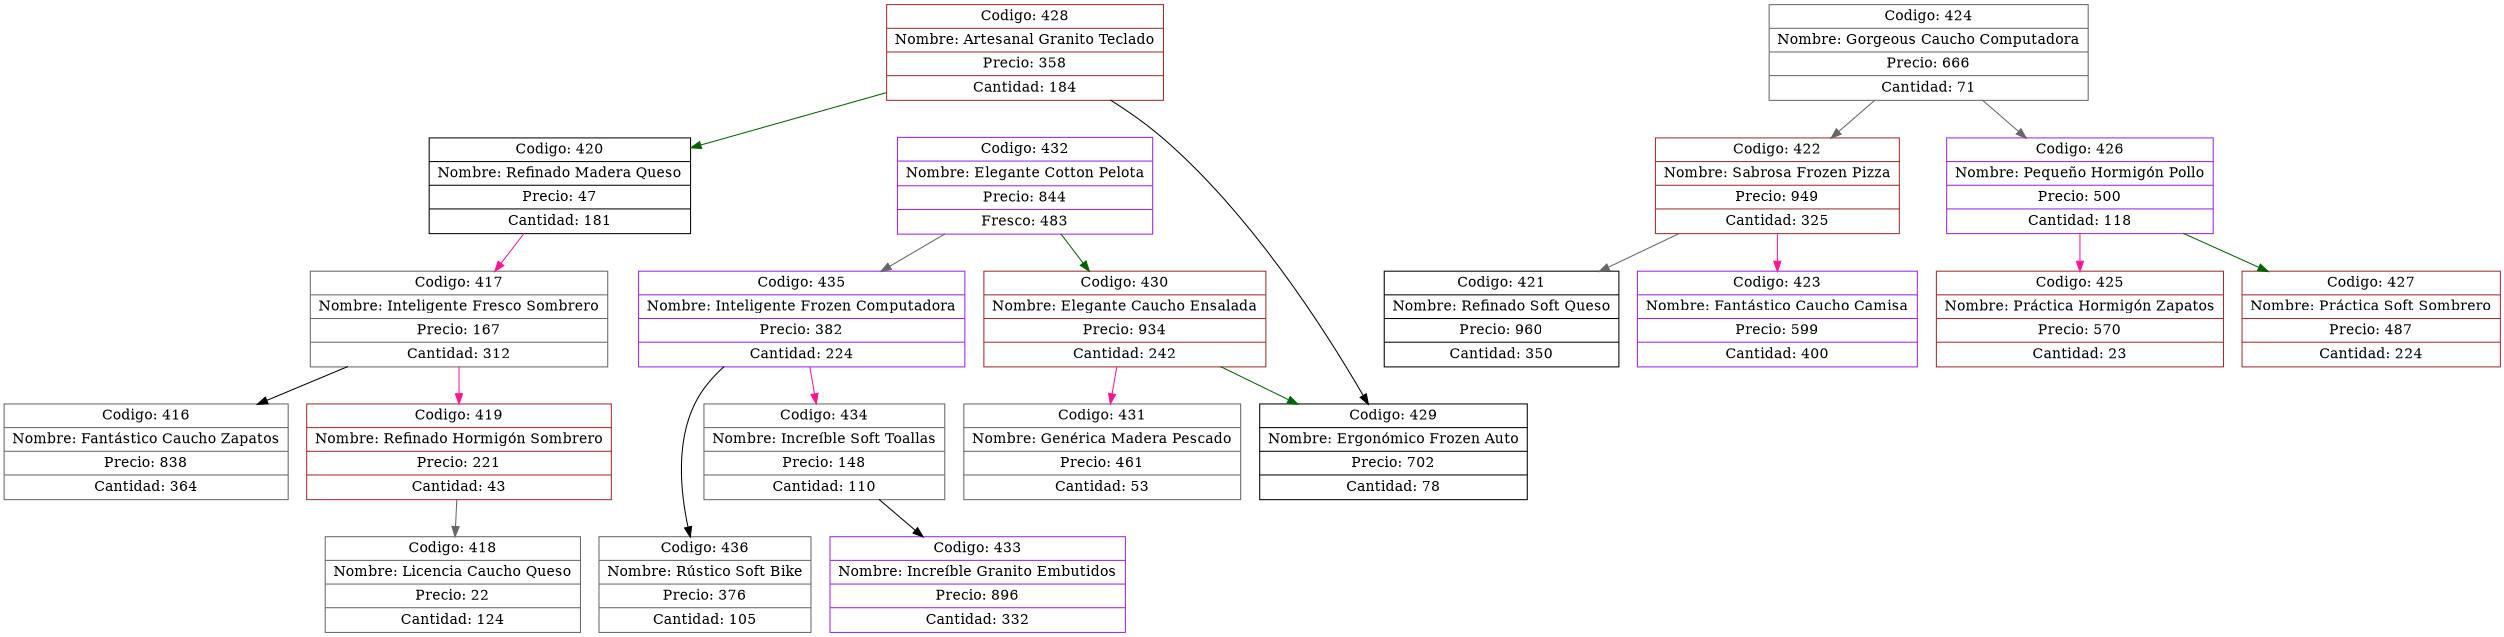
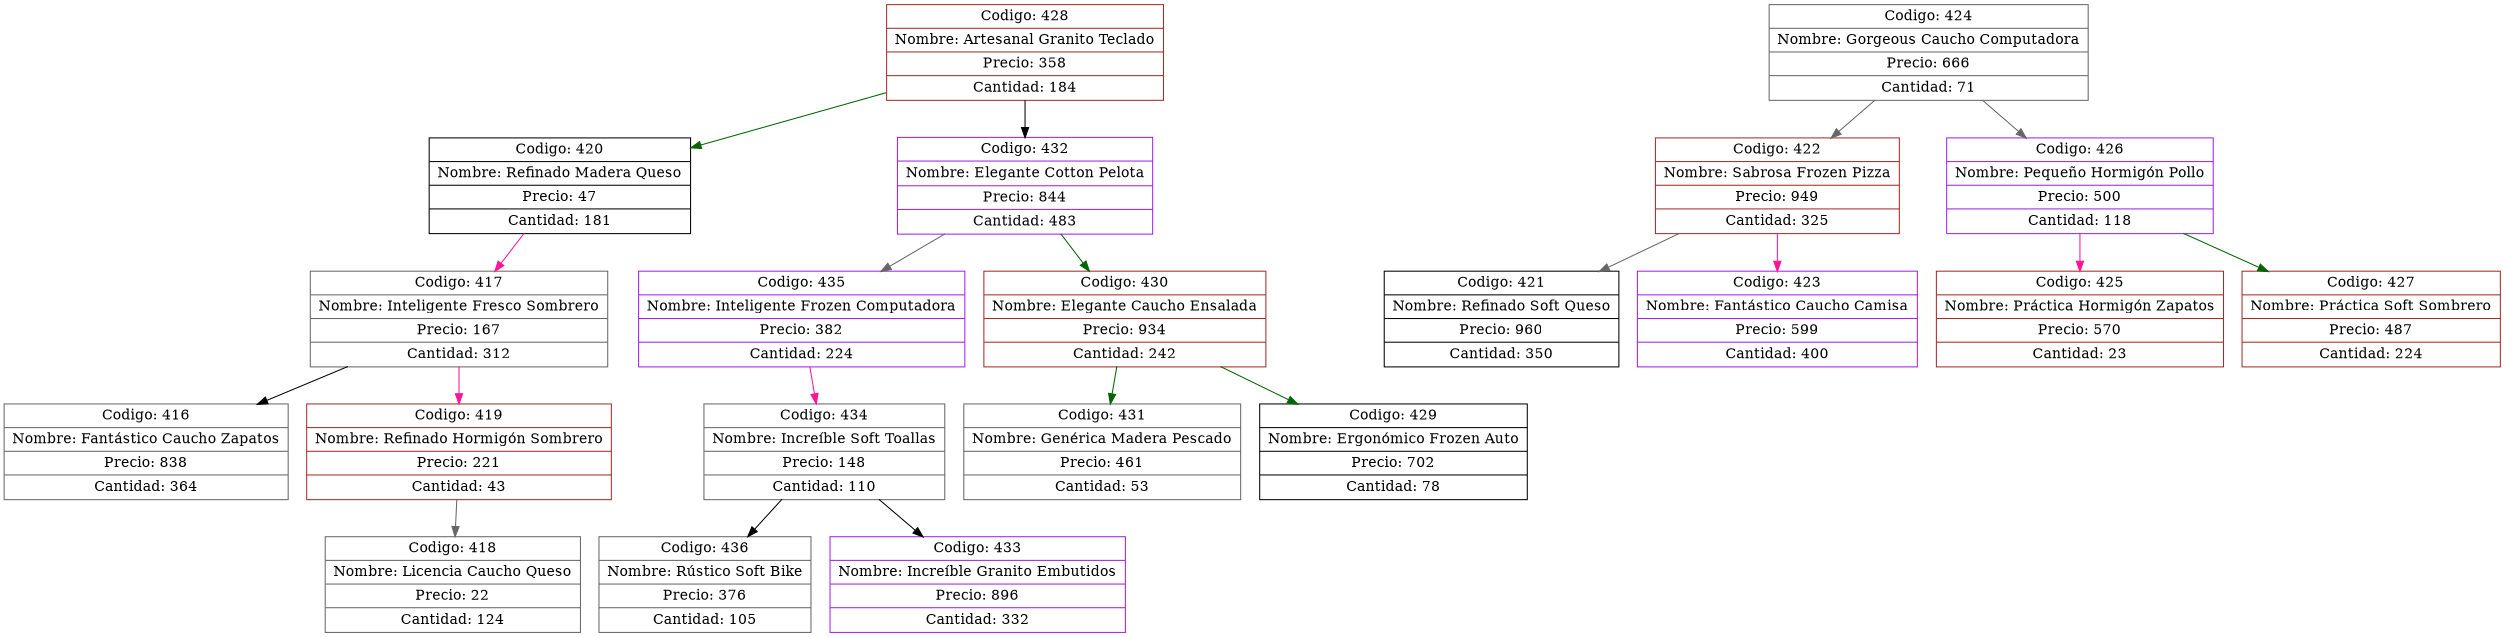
(1025, 221) -> (1025, 221)
(1253, 233) -> (1025, 114)
(1114, 380) -> (1114, 380)
(684, 441) -> (768, 514)
